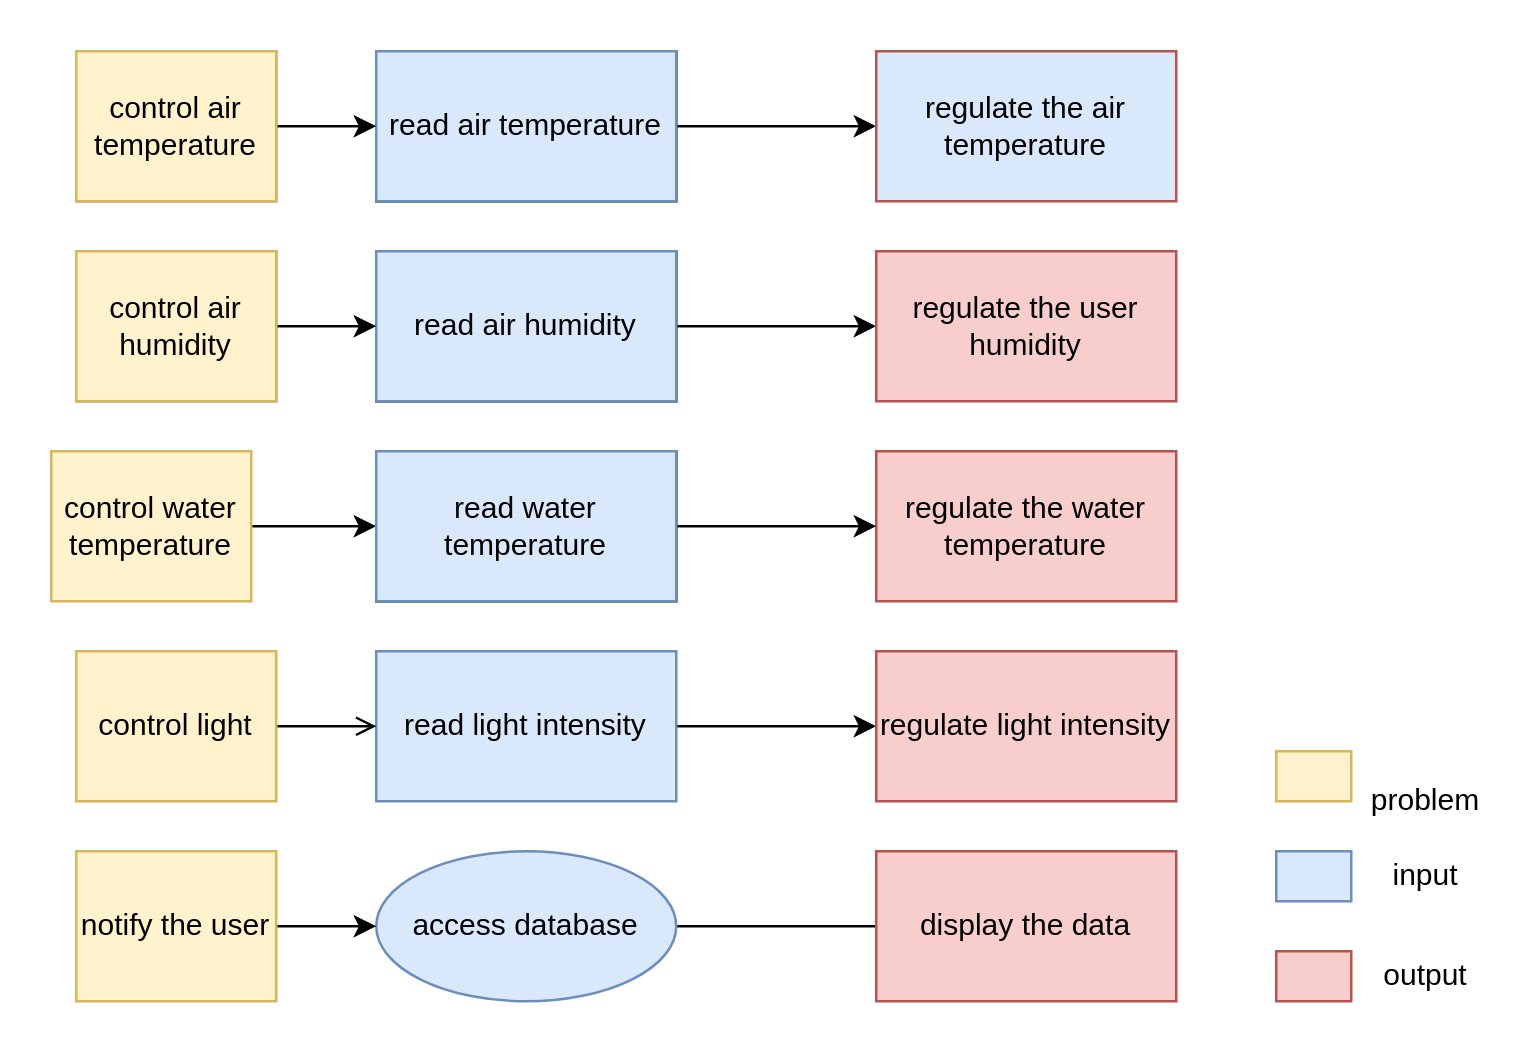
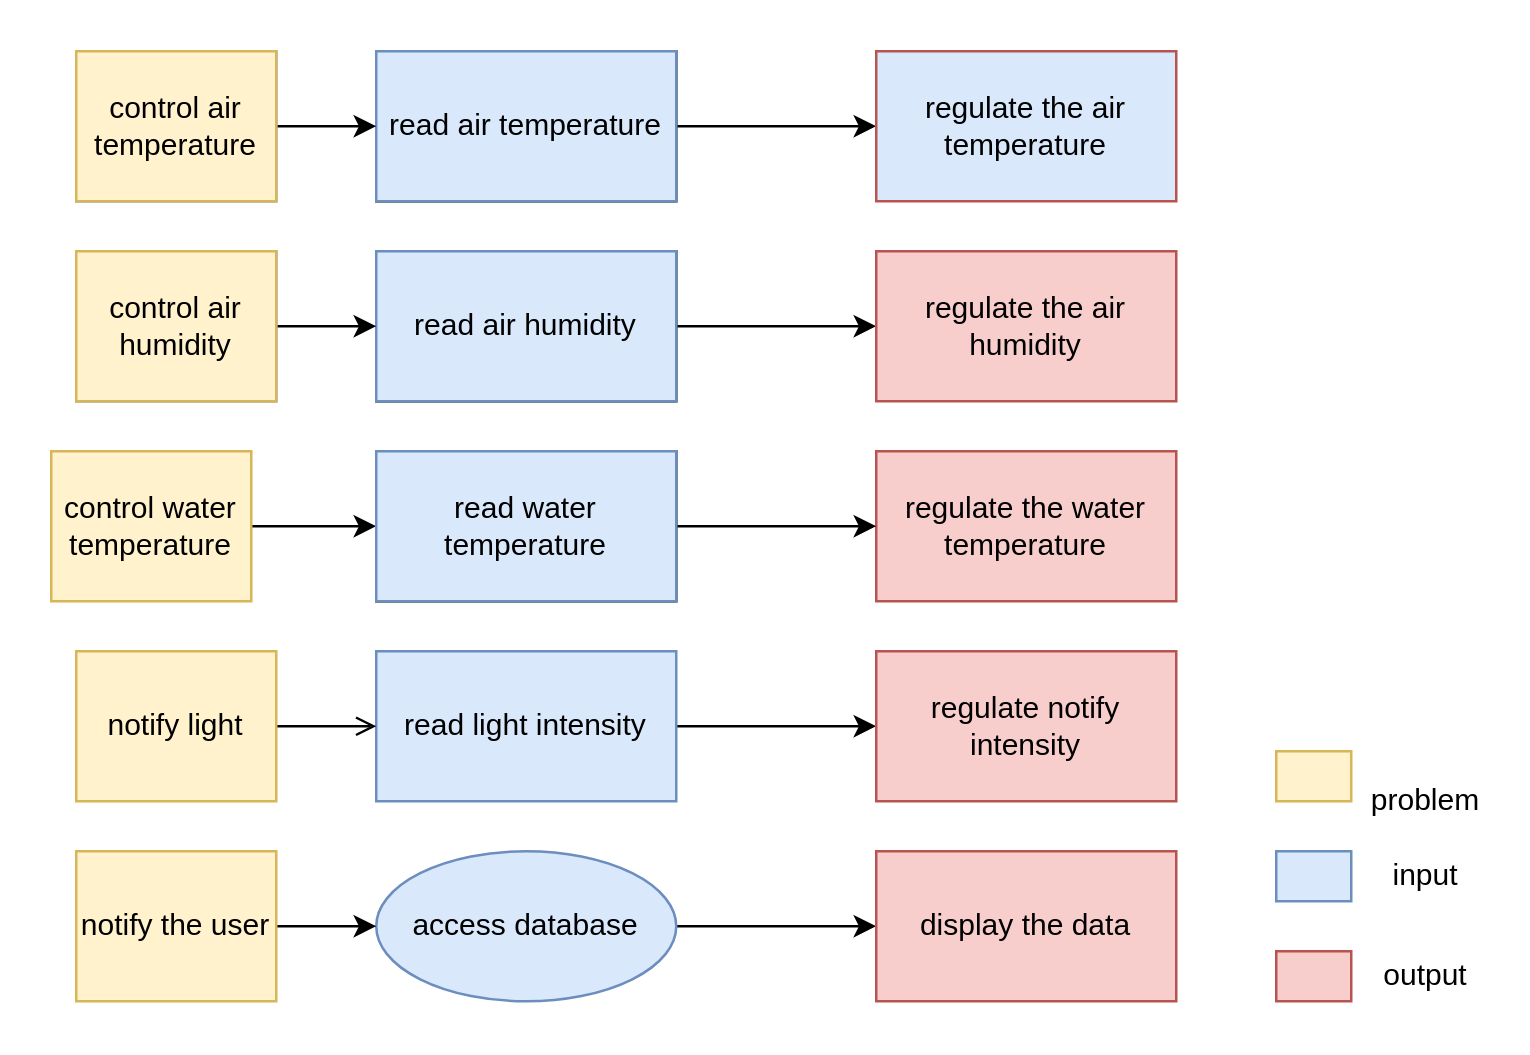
(1026, 326) -> (1026, 326)
(176, 726) -> (176, 726)
(1026, 726) -> (1026, 726)
(865, 926) -> (858, 926)
